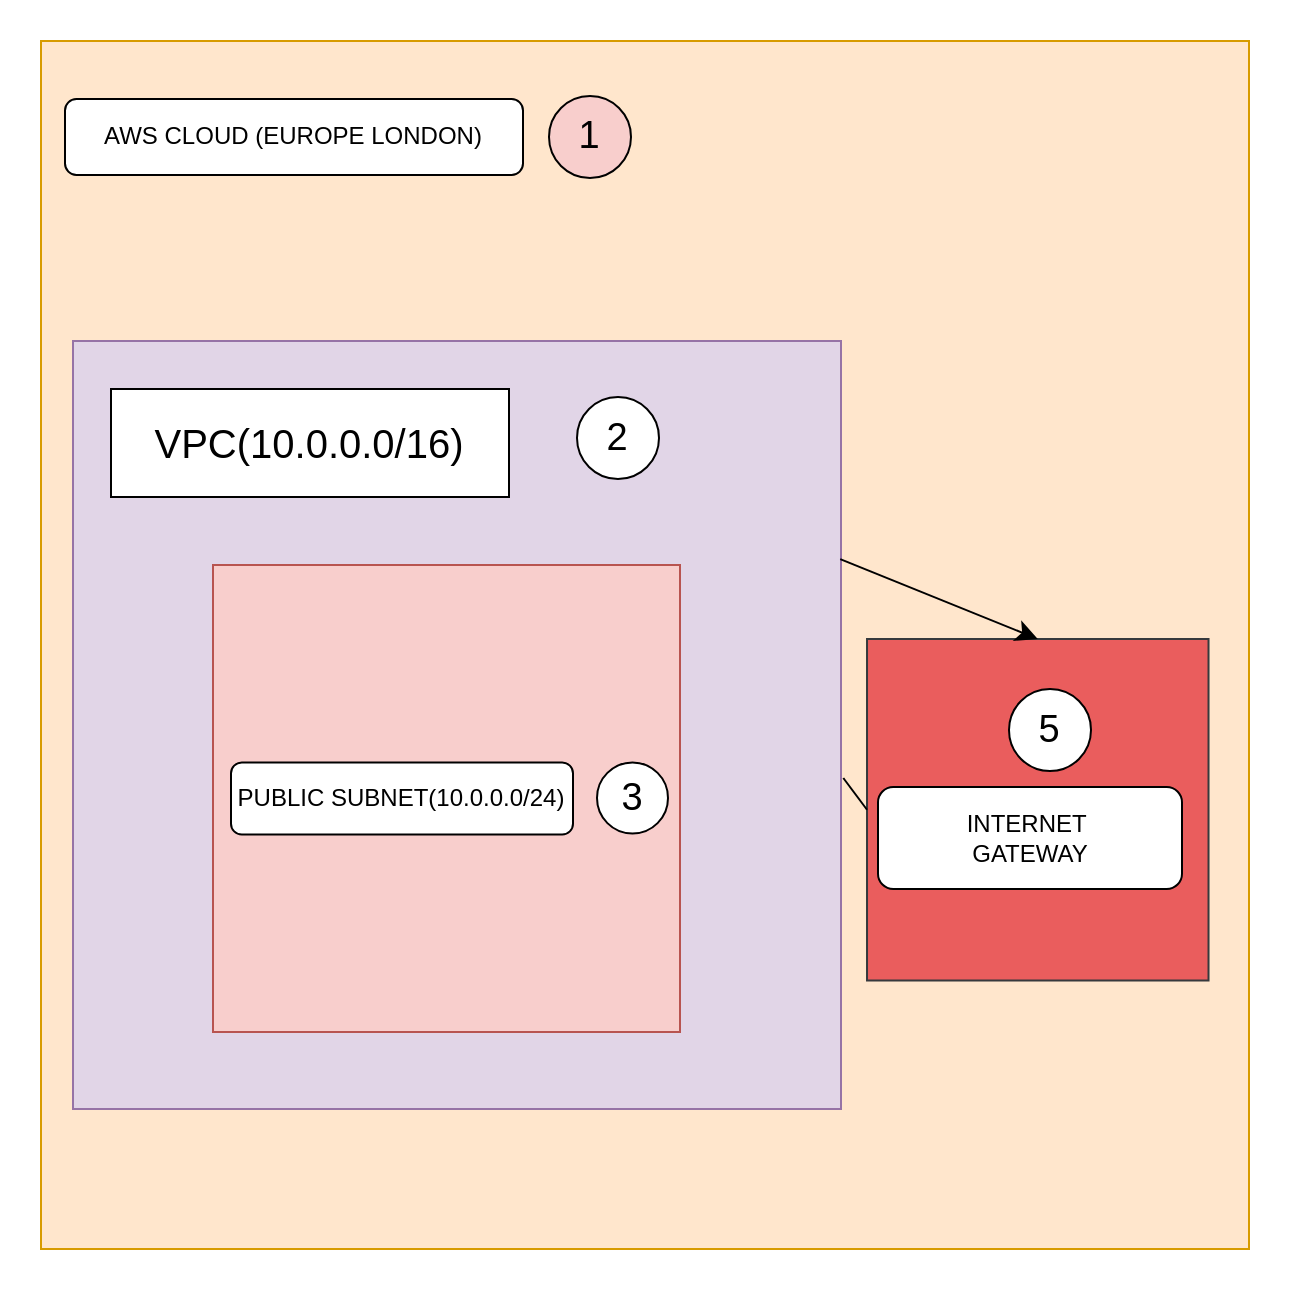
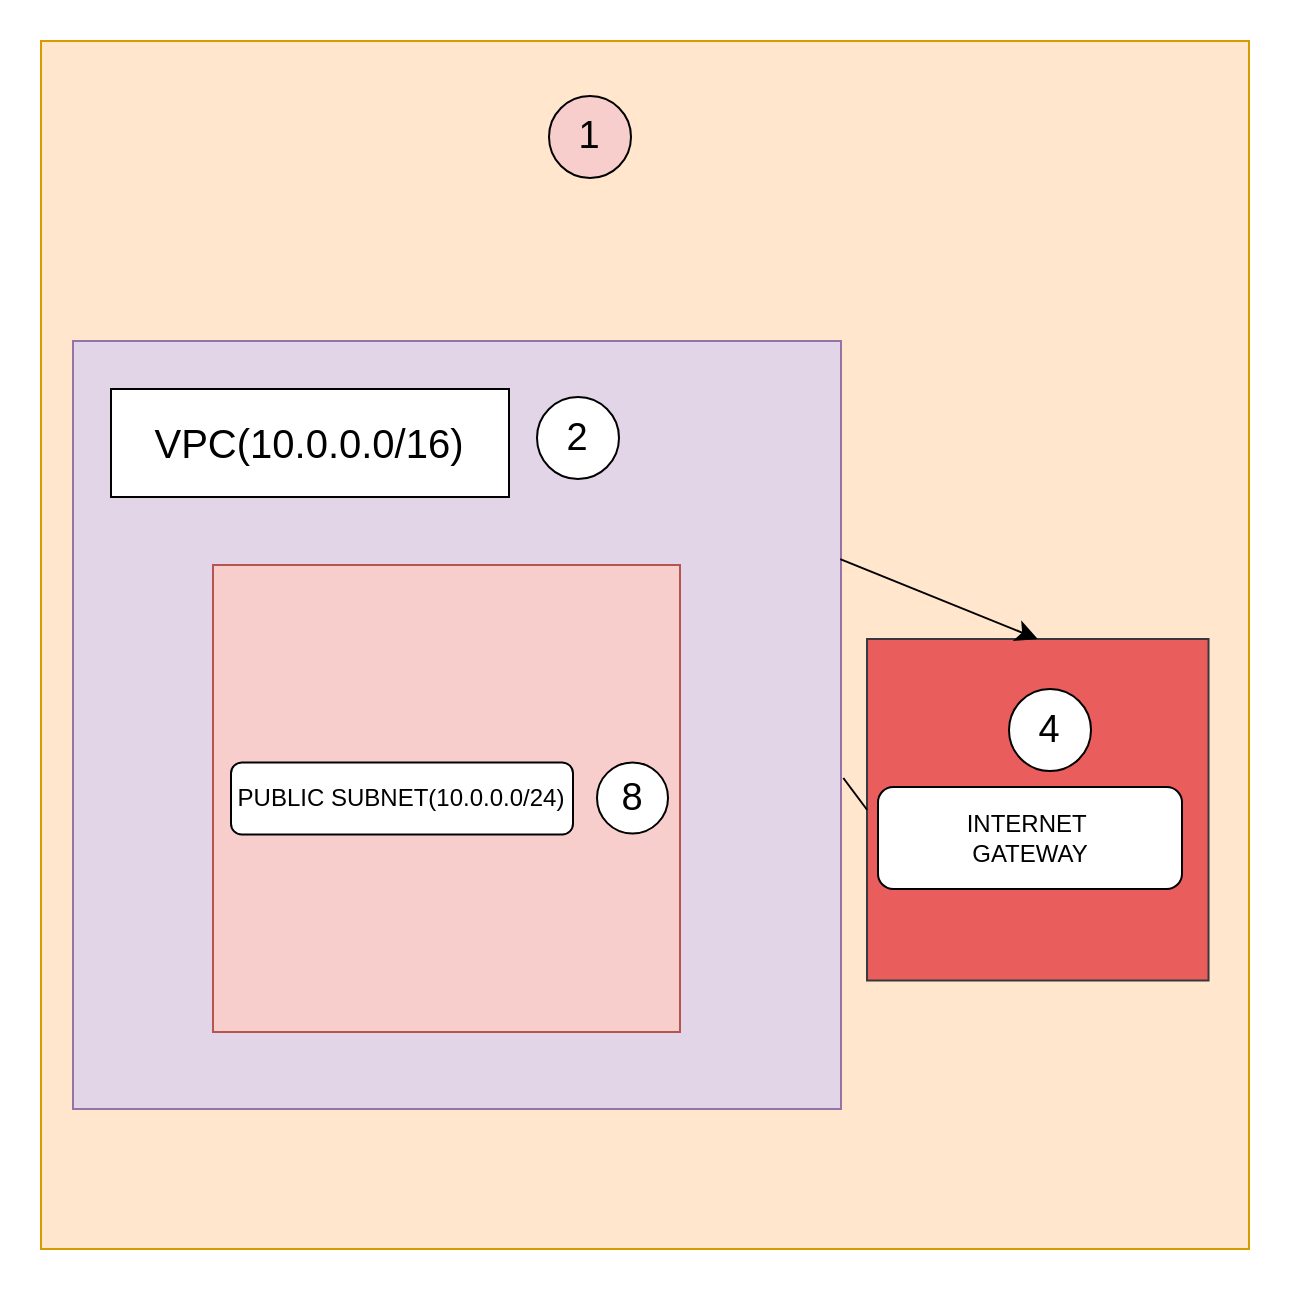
(294, 137) -> none
(618, 438) -> (578, 438)
(1050, 731) -> (1050, 731)
(633, 799) -> (633, 799)
